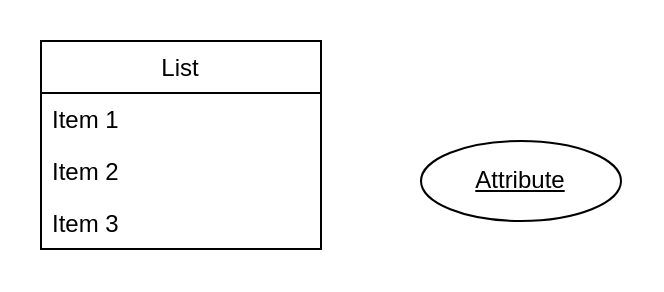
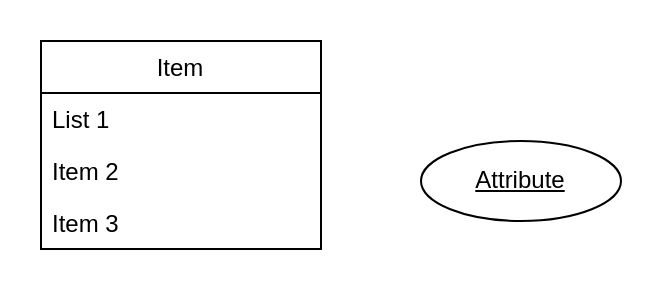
(180, 68) -> (180, 68)
(89, 120) -> (86, 120)
